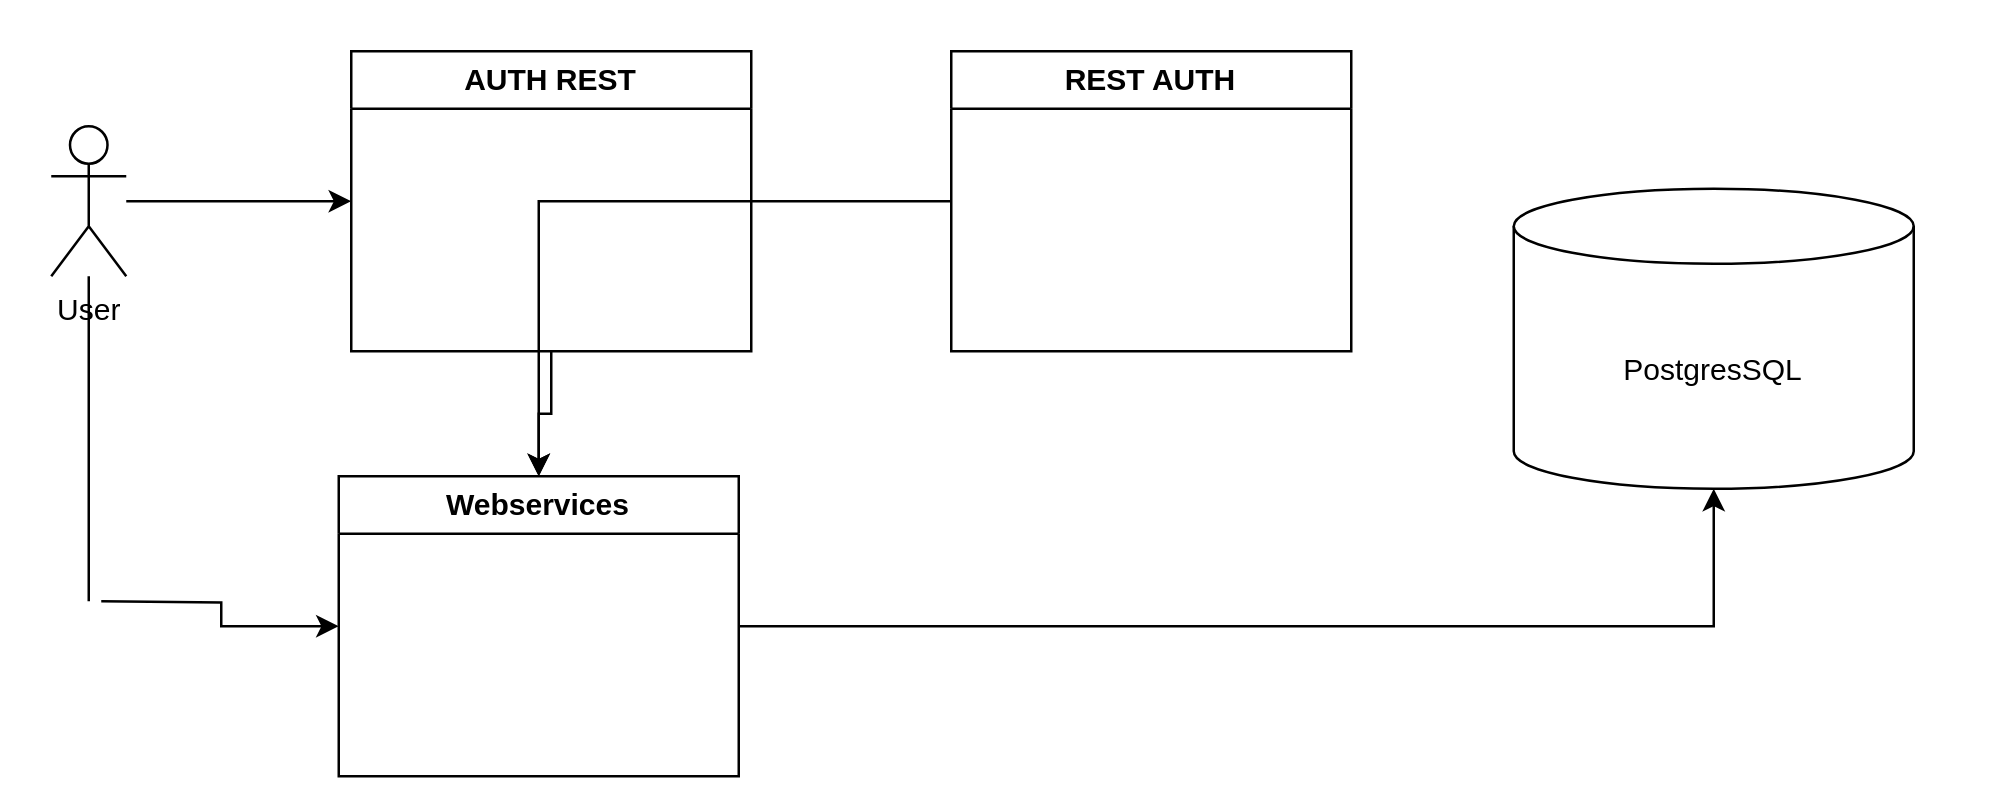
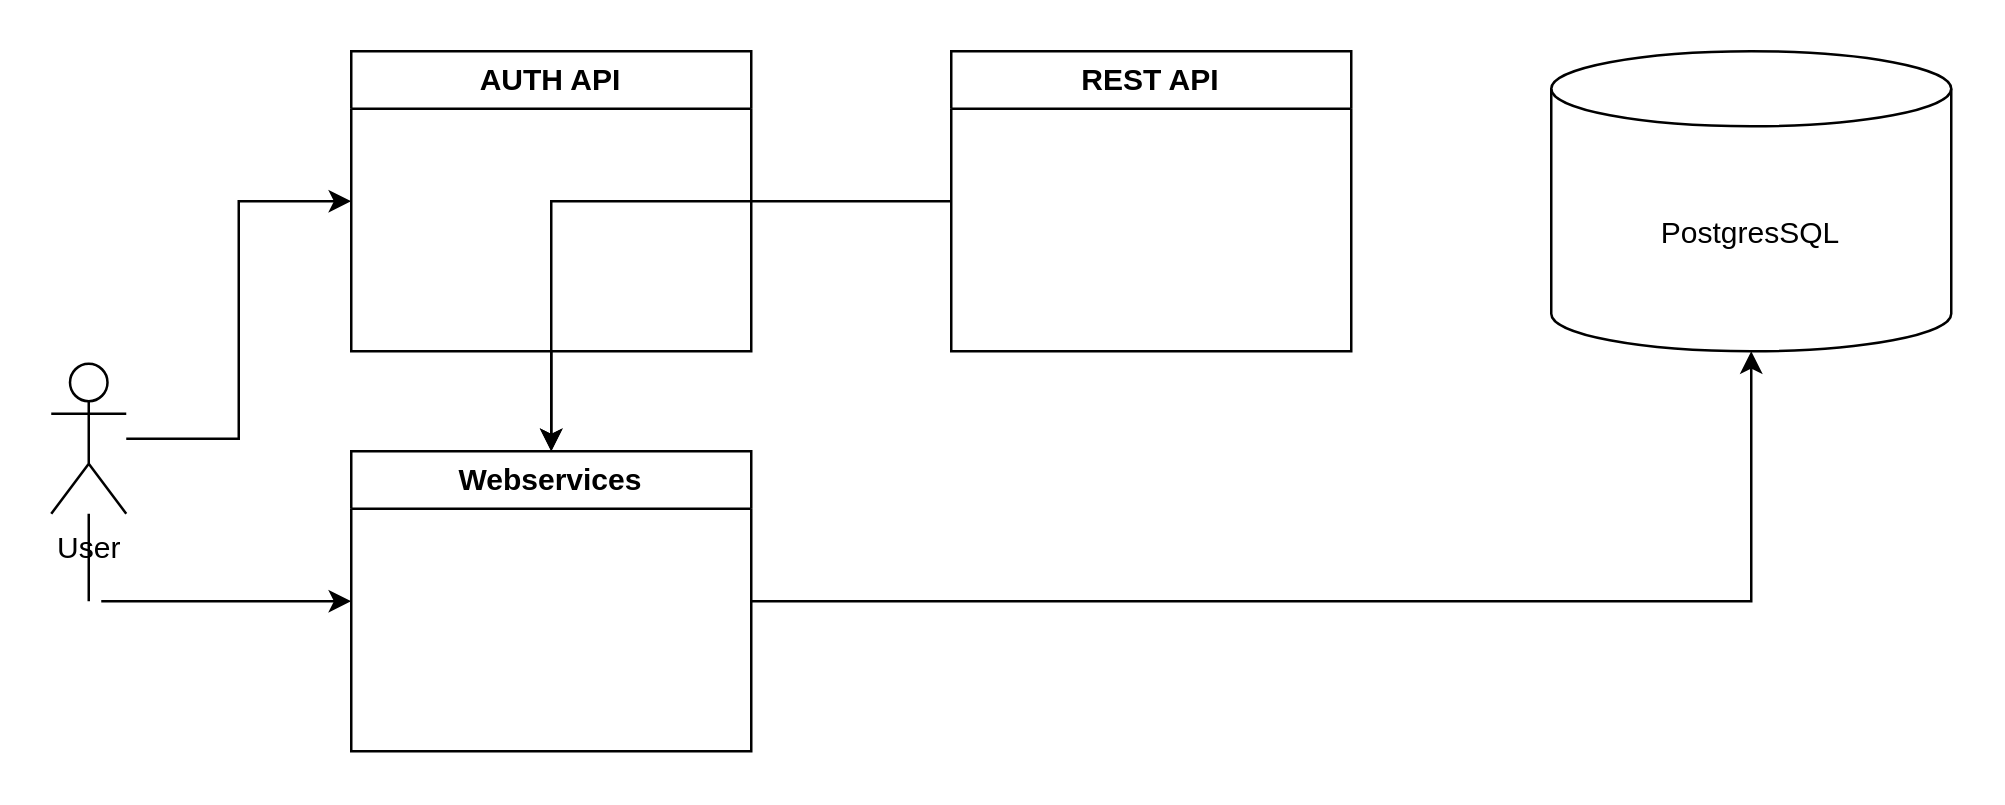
(551, 81) -> (551, 81)
(1151, 81) -> (1151, 81)
(89, 201) -> (89, 439)
(1714, 339) -> (1751, 201)
(539, 626) -> (551, 601)
